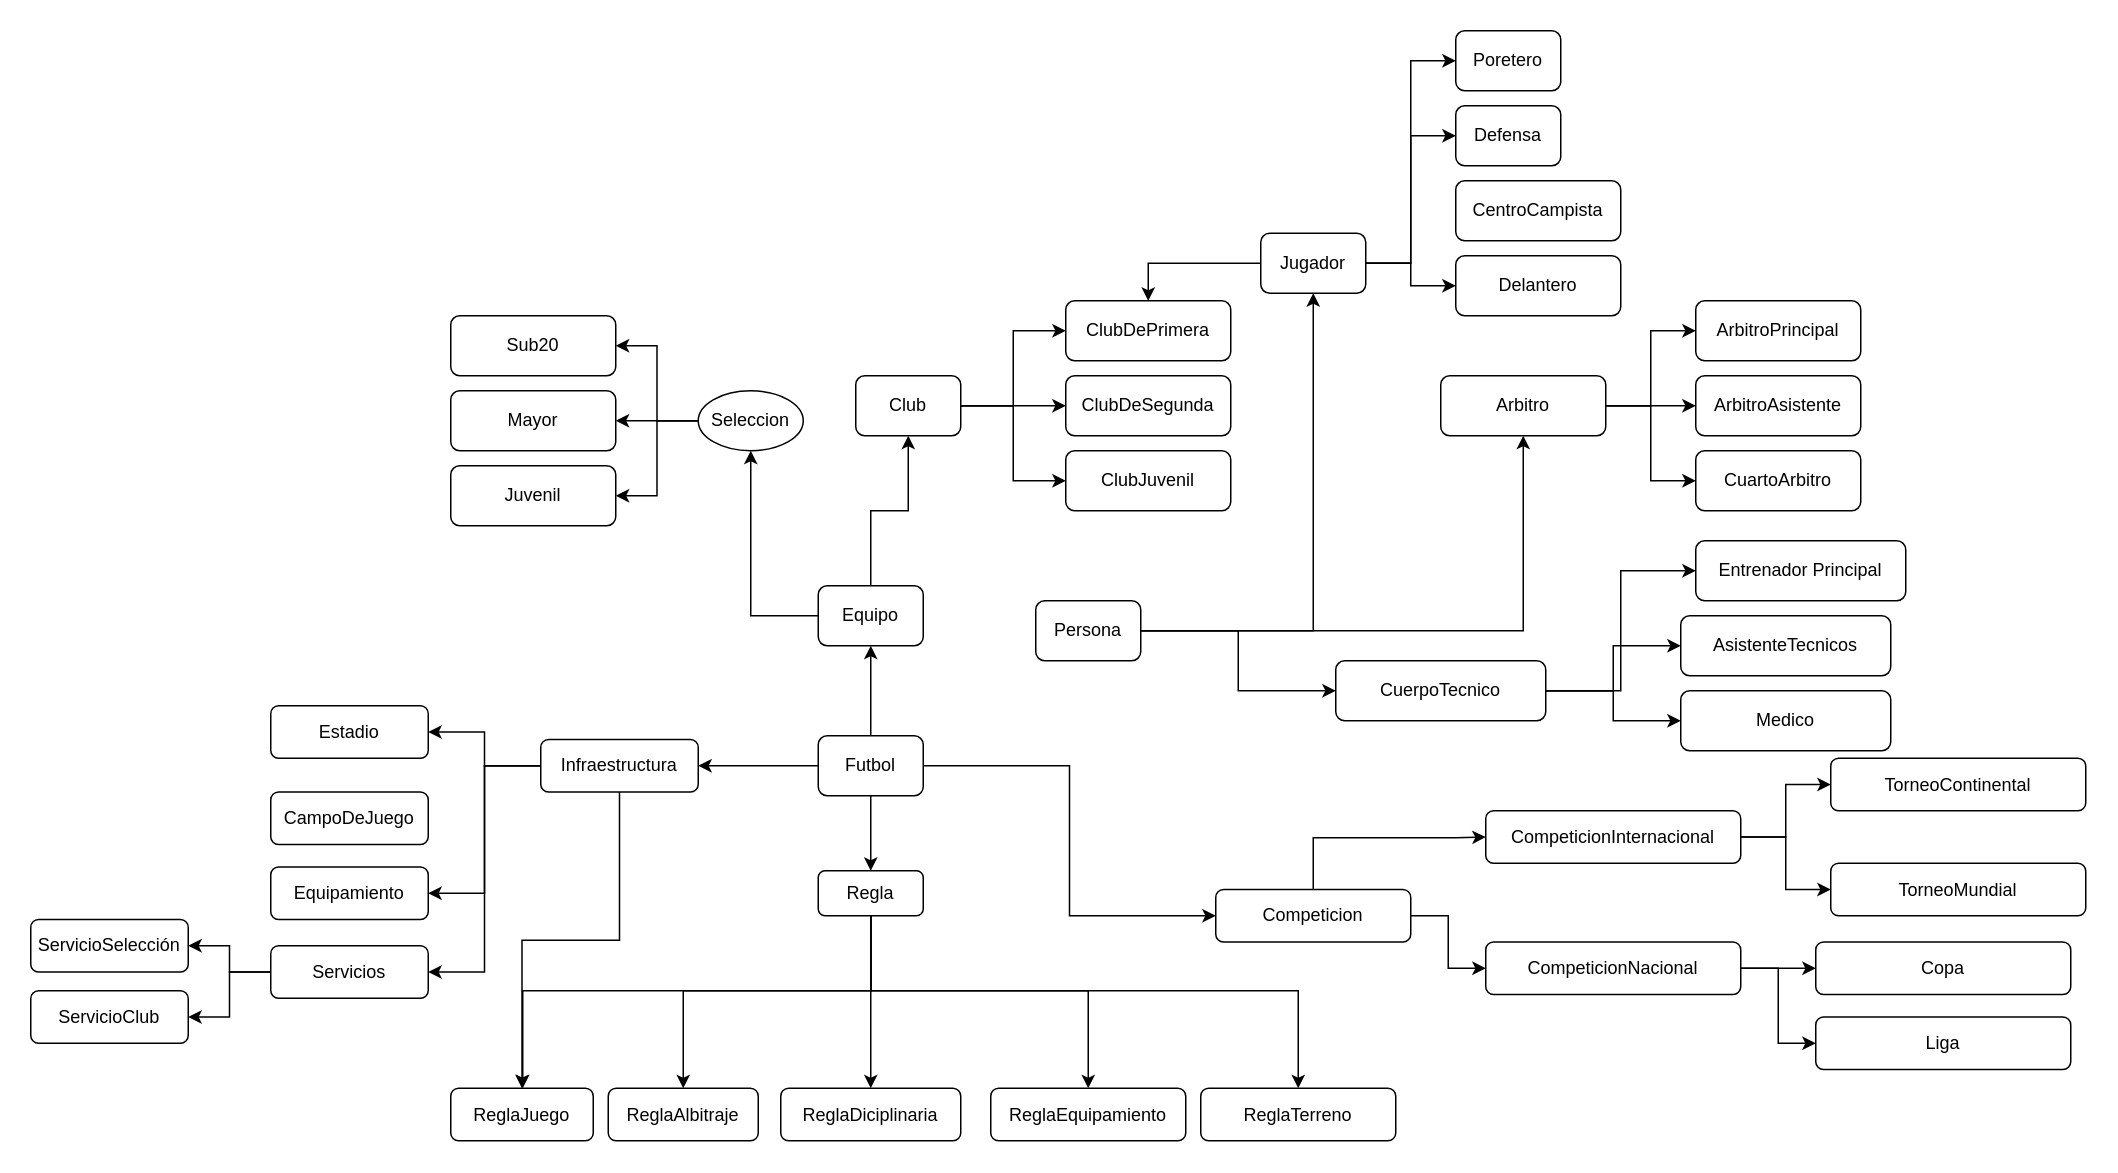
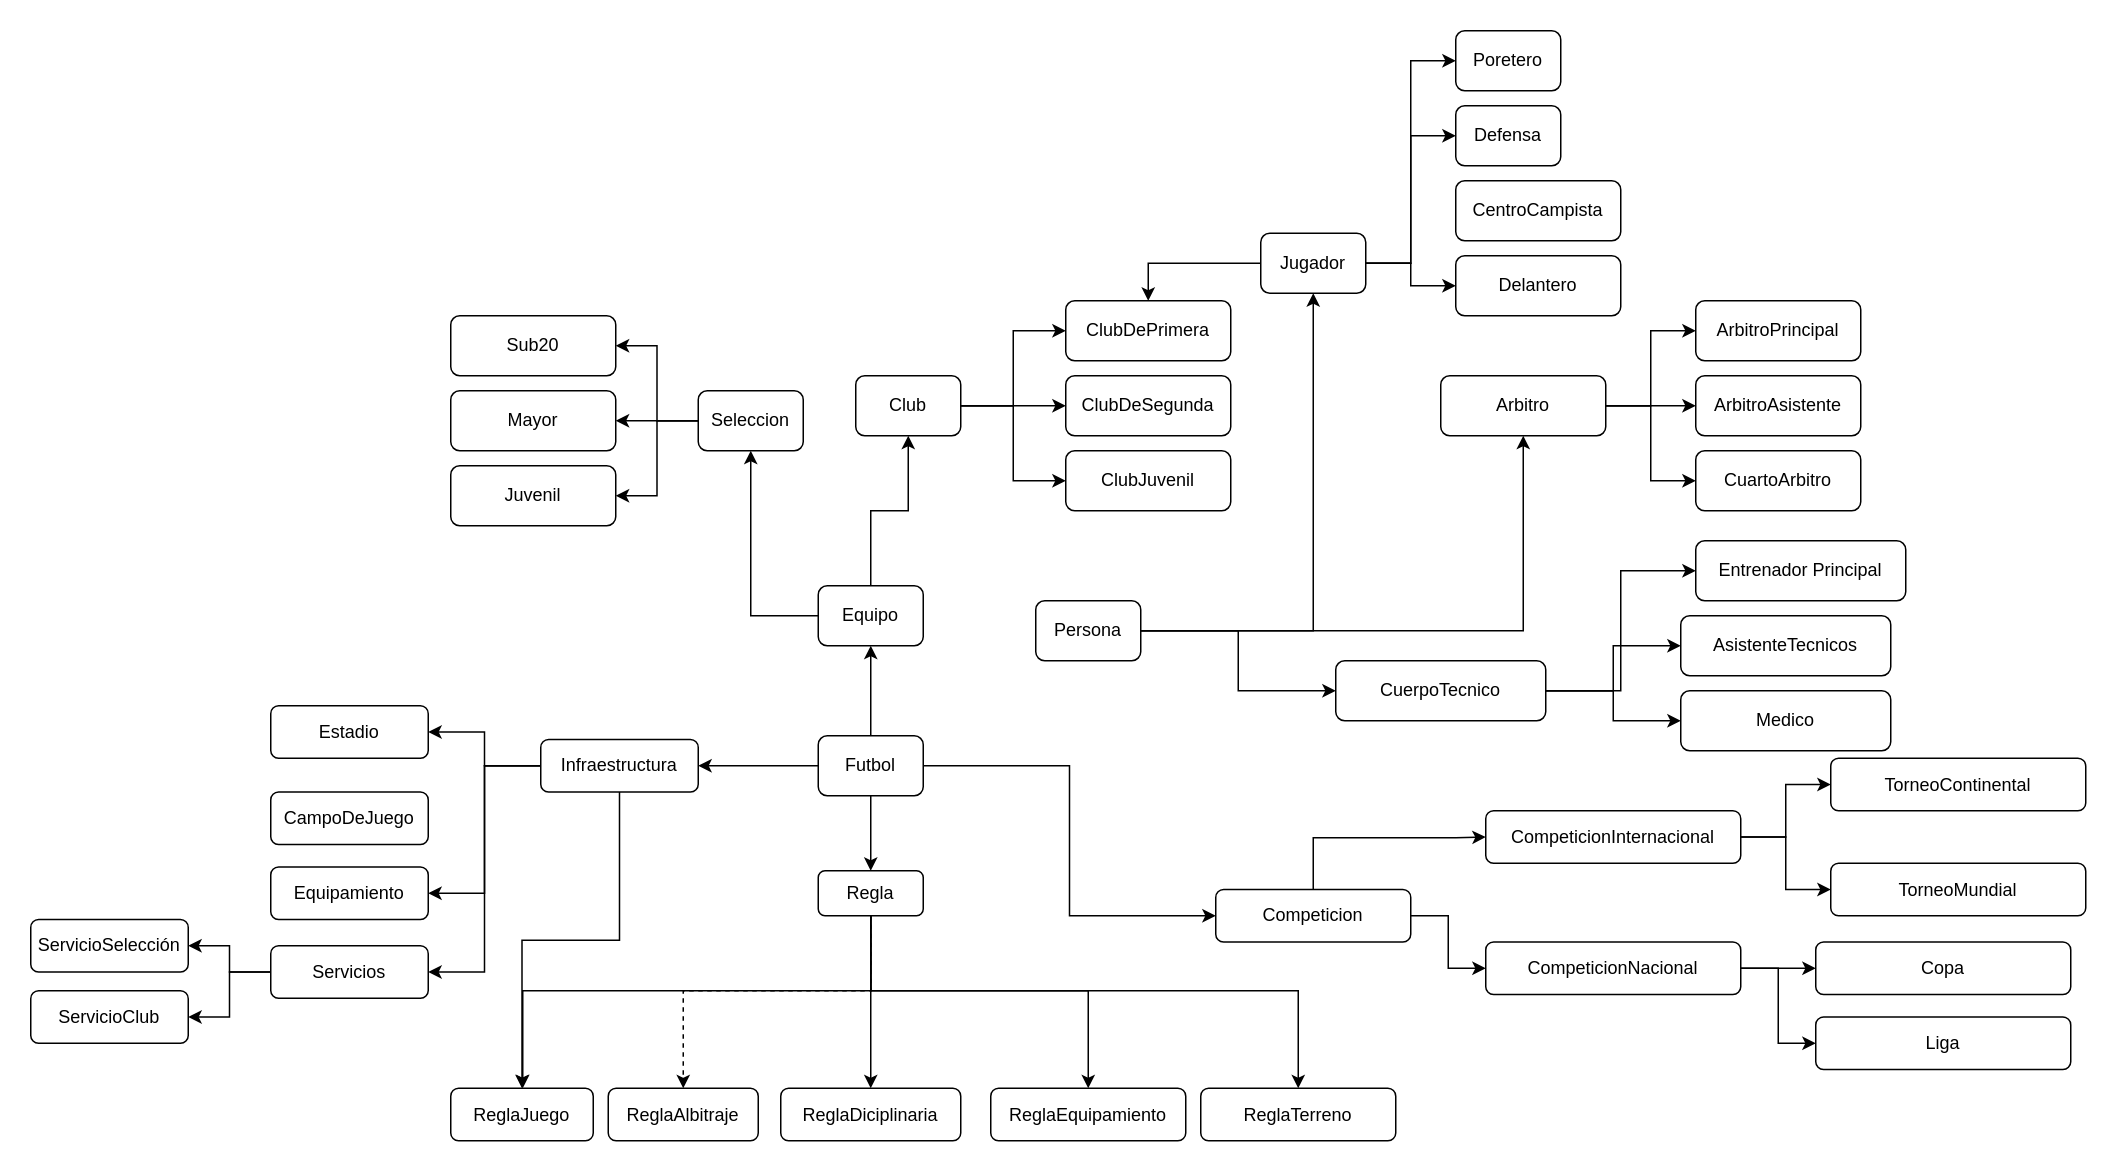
(751, 421) -> (751, 421)
(683, 1035) -> (683, 1035)
